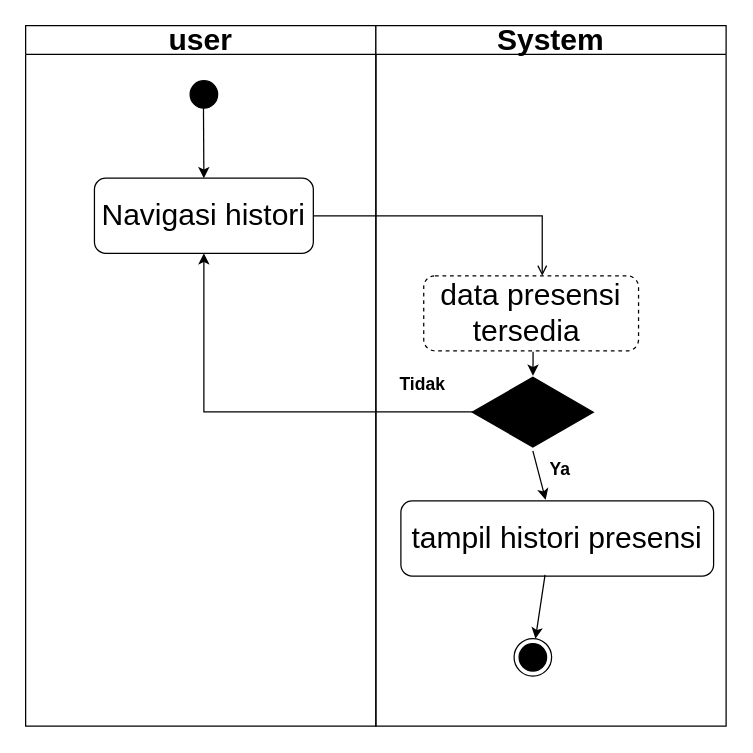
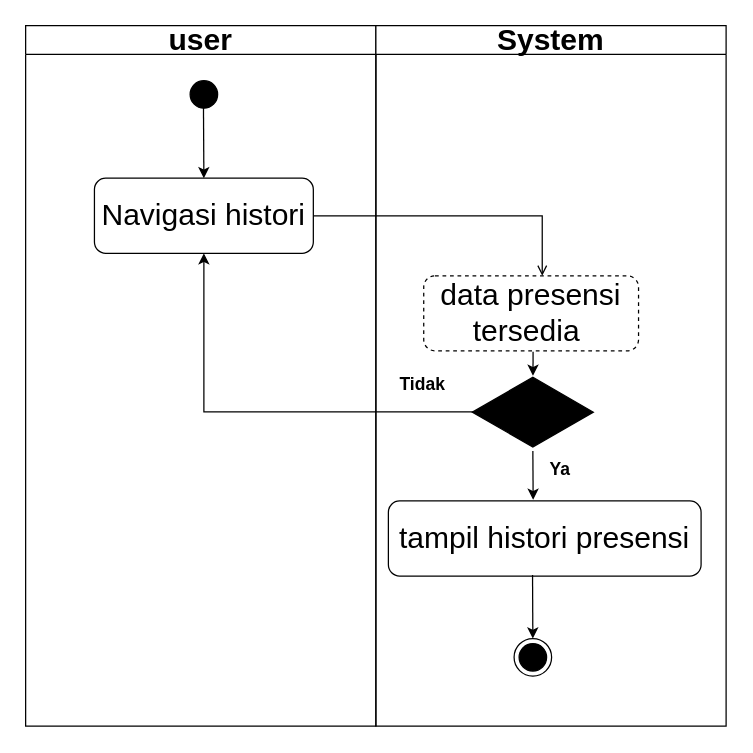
(557, 538) -> (544, 538)
